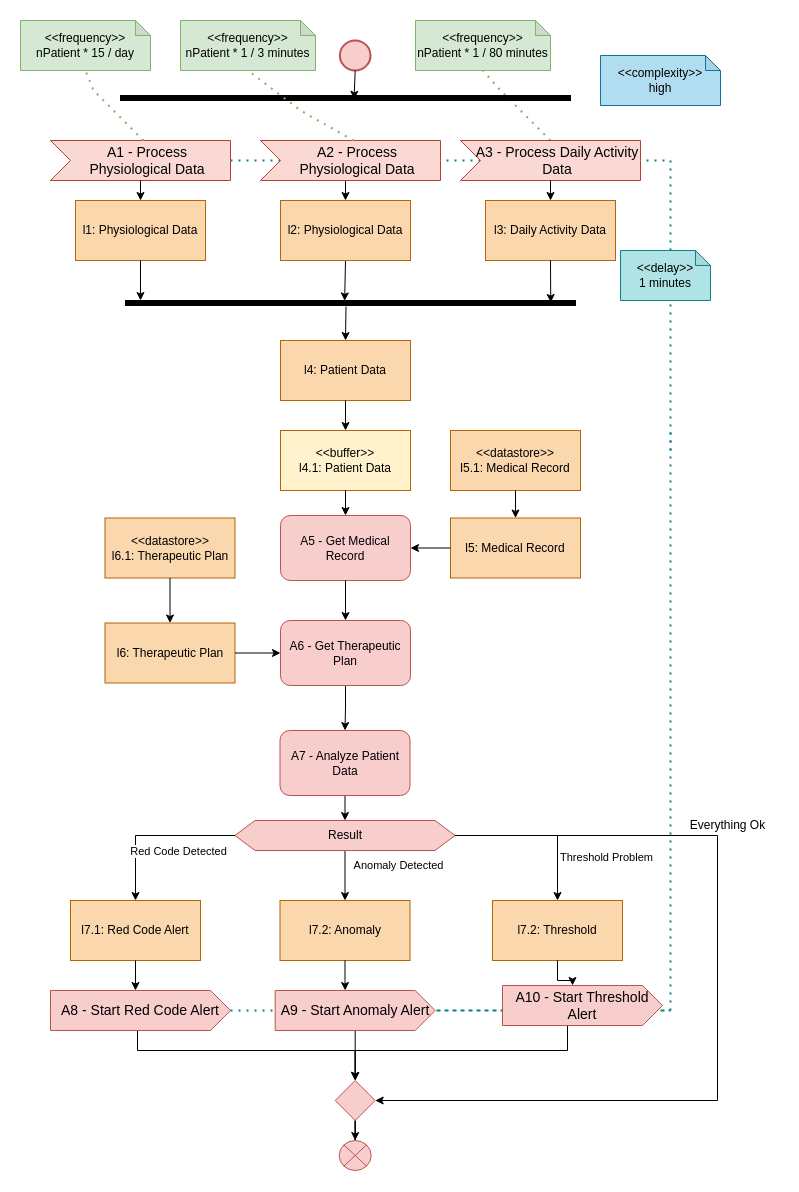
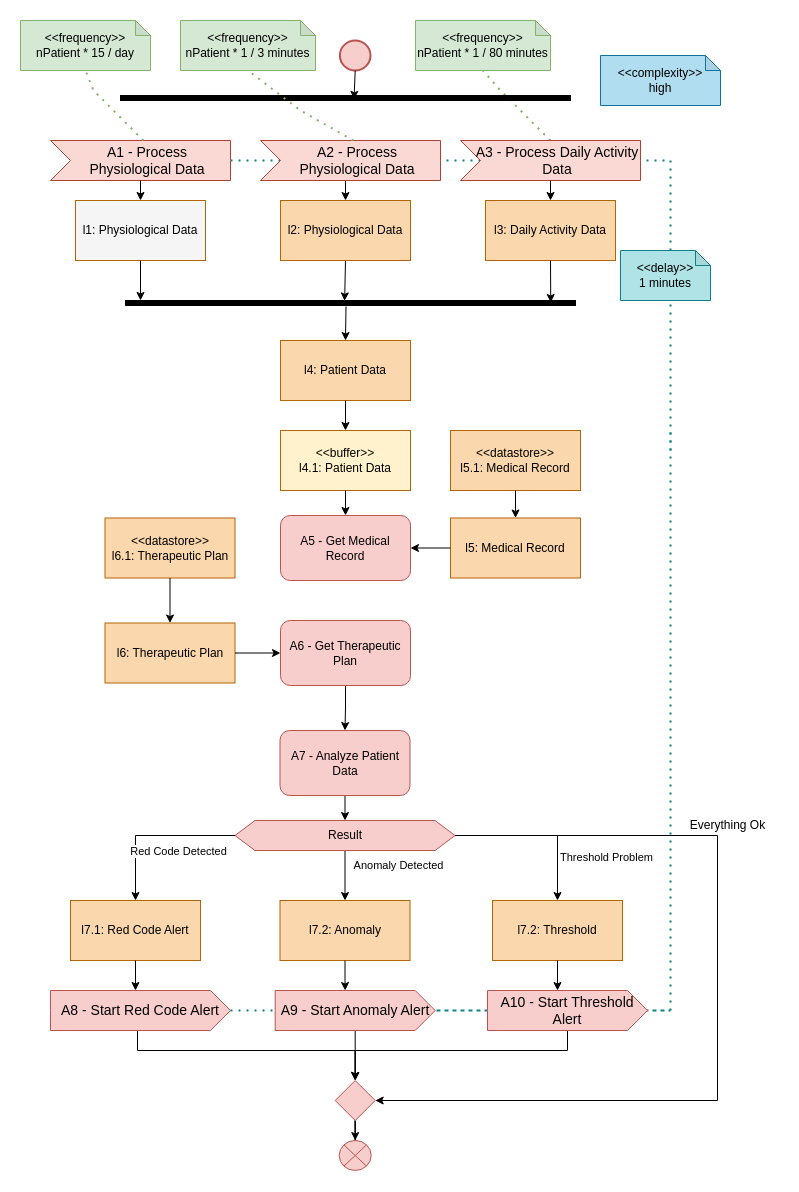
(141, 231) -> (141, 231)
(346, 597) -> none
(583, 1006) -> (568, 1011)
